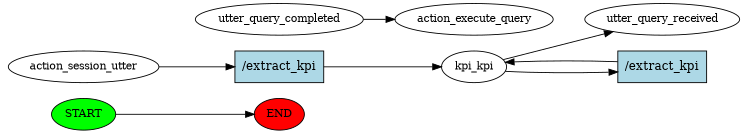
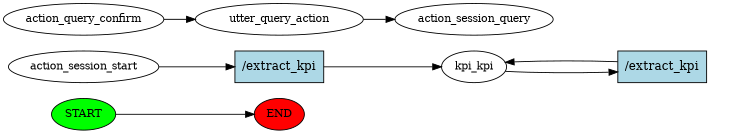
none -> (84, 19)
(279, 19) -> (279, 19)
(474, 19) -> (474, 19)
(662, 19) -> none
(84, 67) -> (84, 67)
